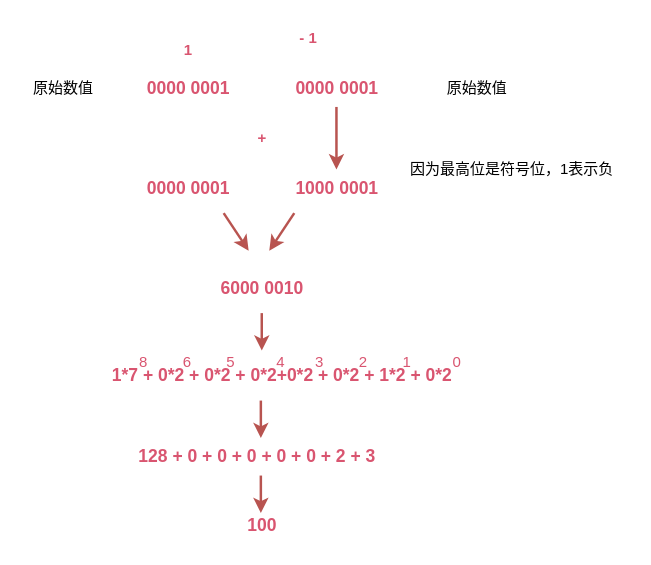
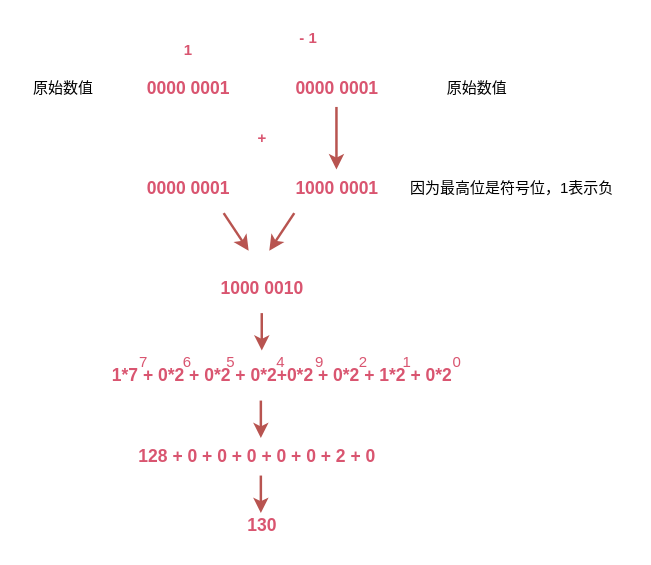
(512, 169) -> (512, 188)
(263, 288) -> (263, 288)
(144, 363) -> (144, 363)
(320, 363) -> (320, 363)
(258, 457) -> (258, 457)
(263, 526) -> (263, 526)
